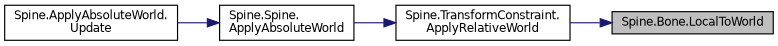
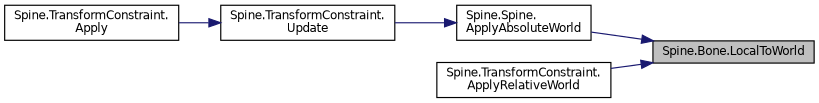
(91, 23) -> (308, 23)
none -> (92, 23)
(369, 23) -> (617, 36)
